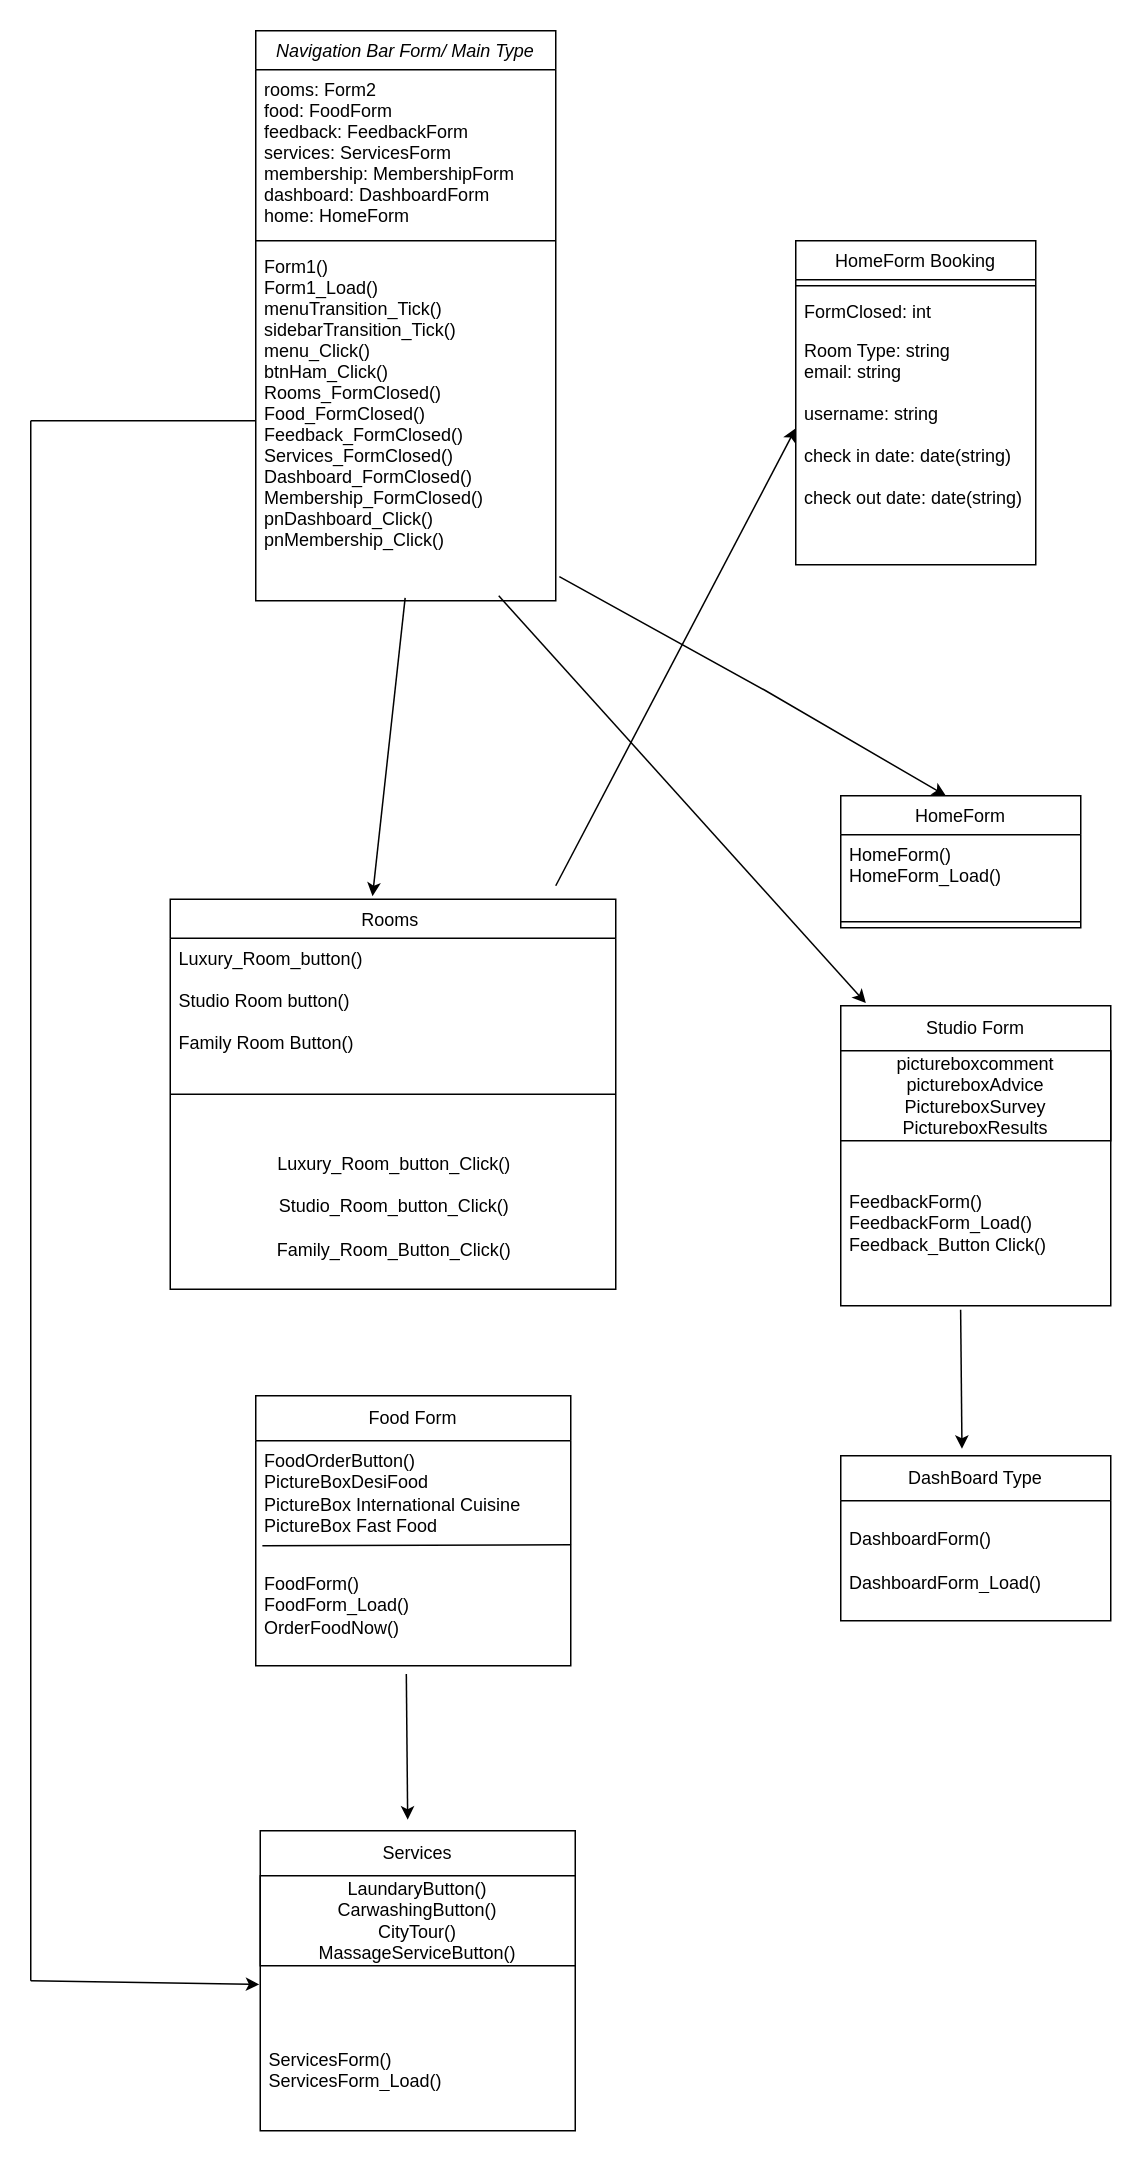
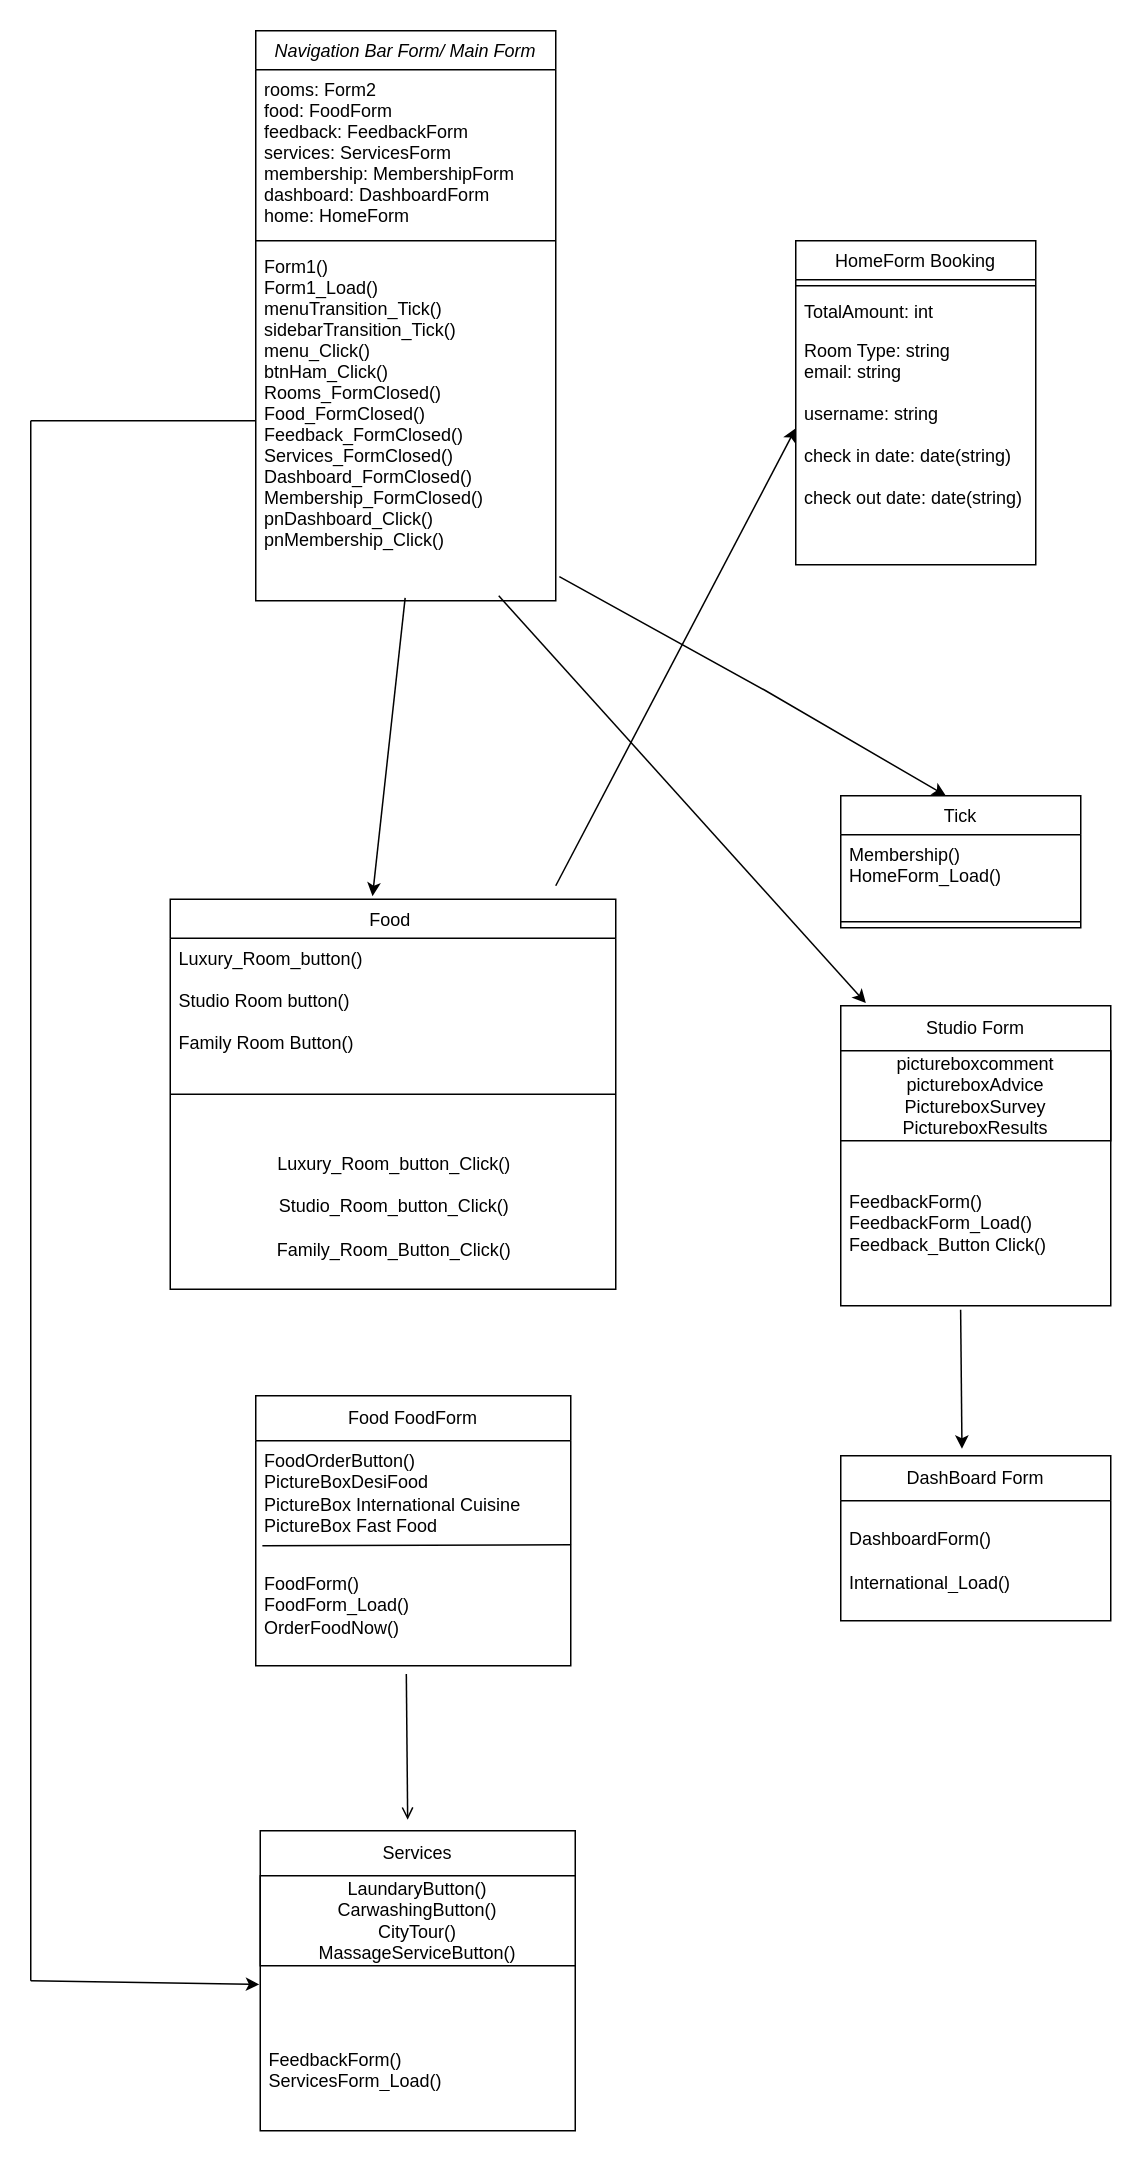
(405, 51) -> (405, 51)
(870, 312) -> (875, 312)
(960, 816) -> (960, 816)
(899, 855) -> (907, 855)
(392, 920) -> (392, 920)
(413, 1418) -> (413, 1418)
(976, 1478) -> (976, 1478)
(951, 1561) -> (946, 1561)
(408, 1808) -> (408, 1810)
(363, 2048) -> (363, 2048)
